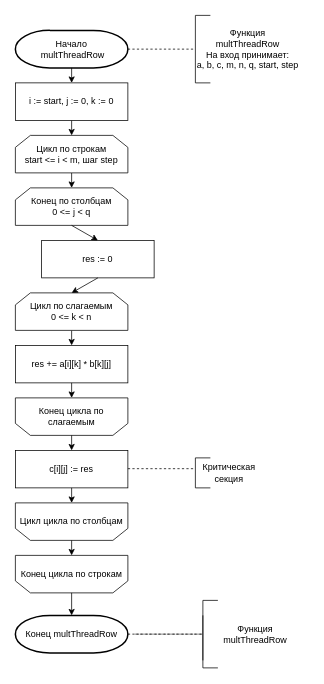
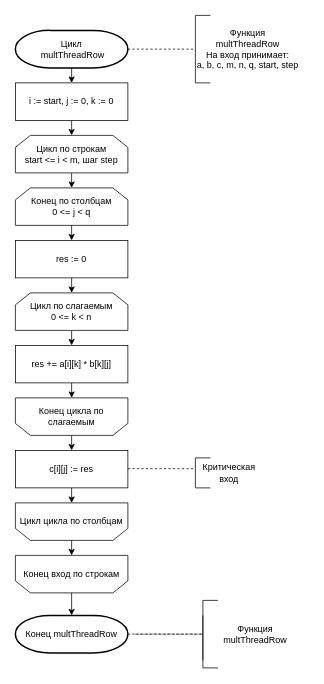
(72, 49) -> (72, 49)
(98, 259) -> (72, 259)
(229, 473) -> (229, 473)
(72, 574) -> (72, 574)
